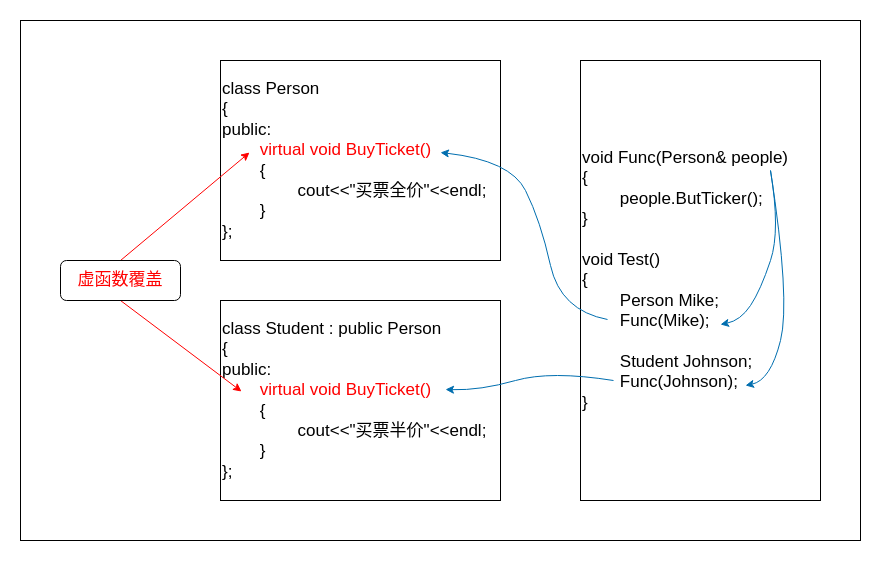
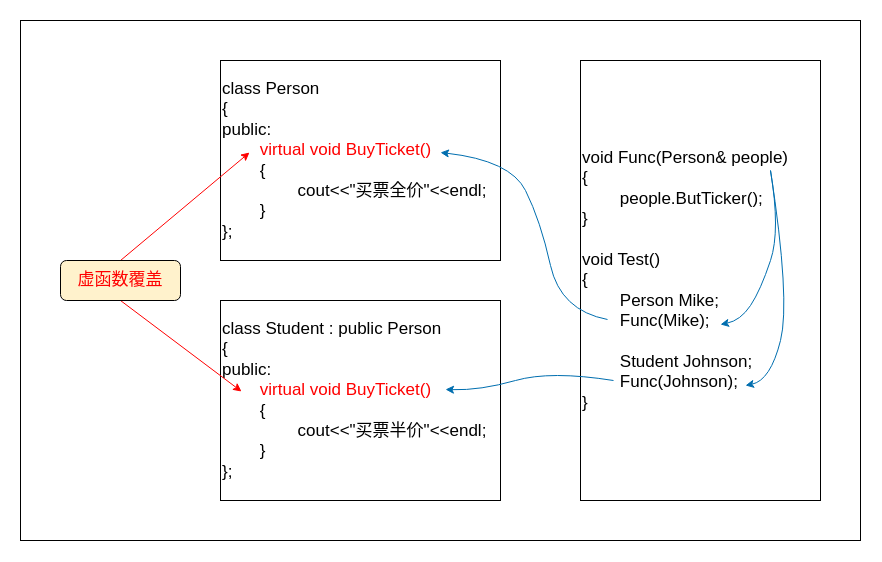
(121, 281) -> (121, 281)
